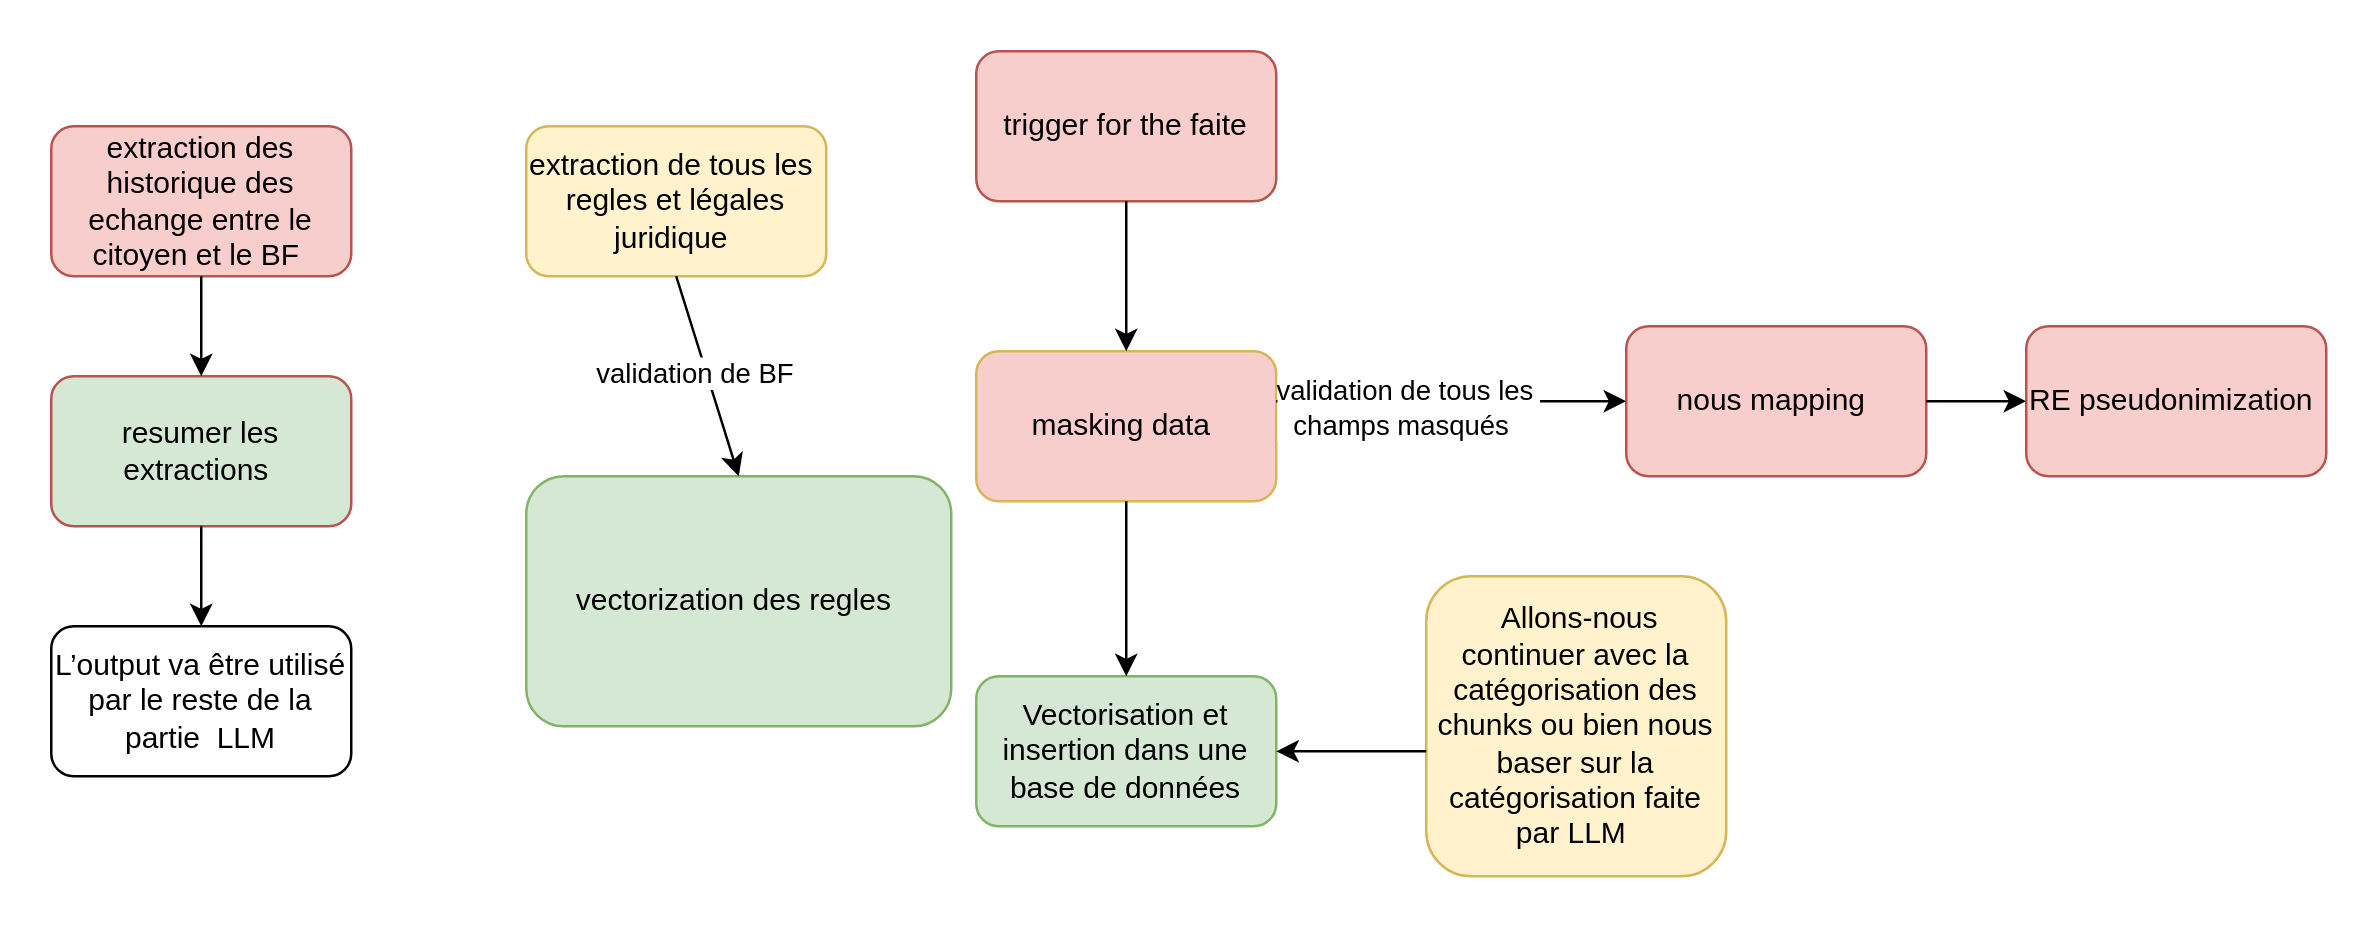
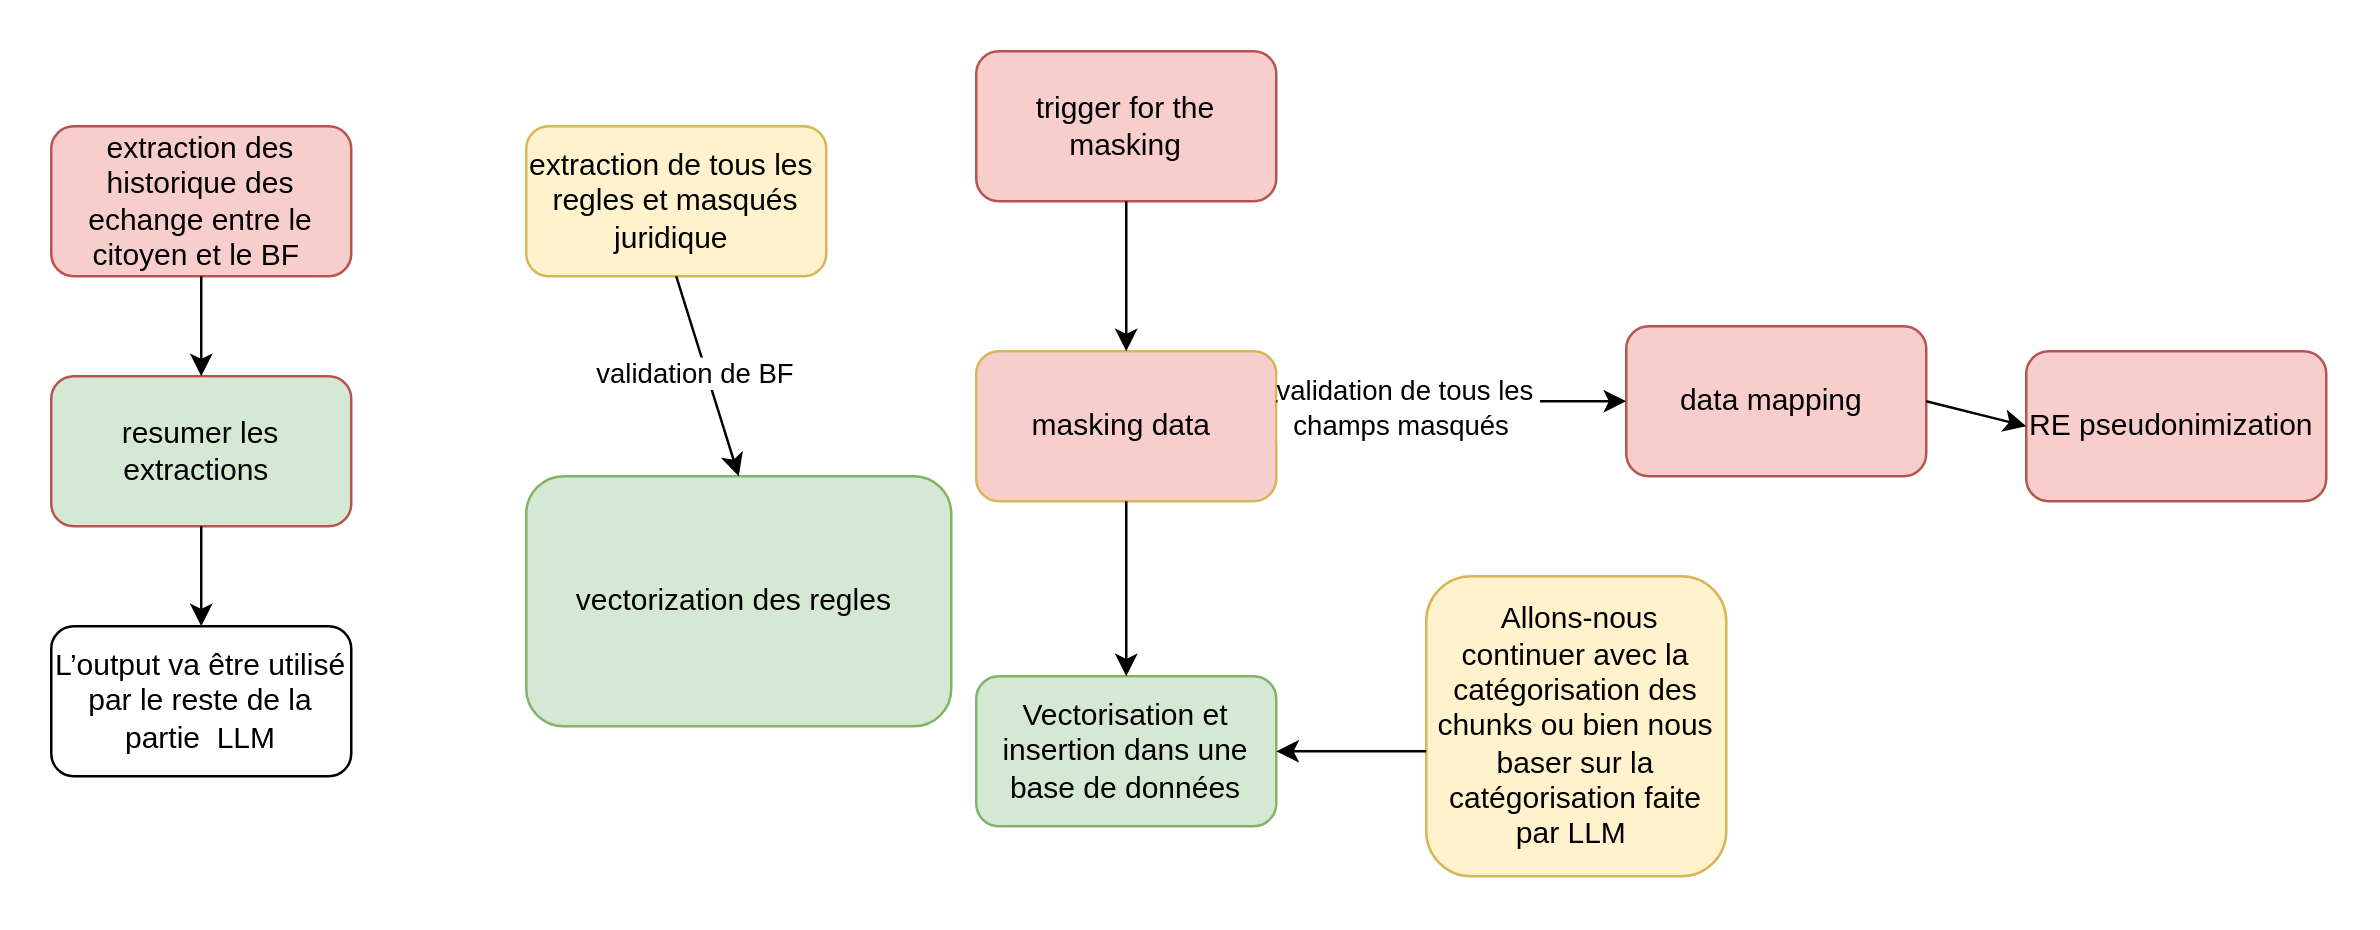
(1126, 126) -> (1126, 126)
(676, 201) -> (676, 201)
(1776, 401) -> (1776, 401)
(2176, 401) -> (2176, 426)
